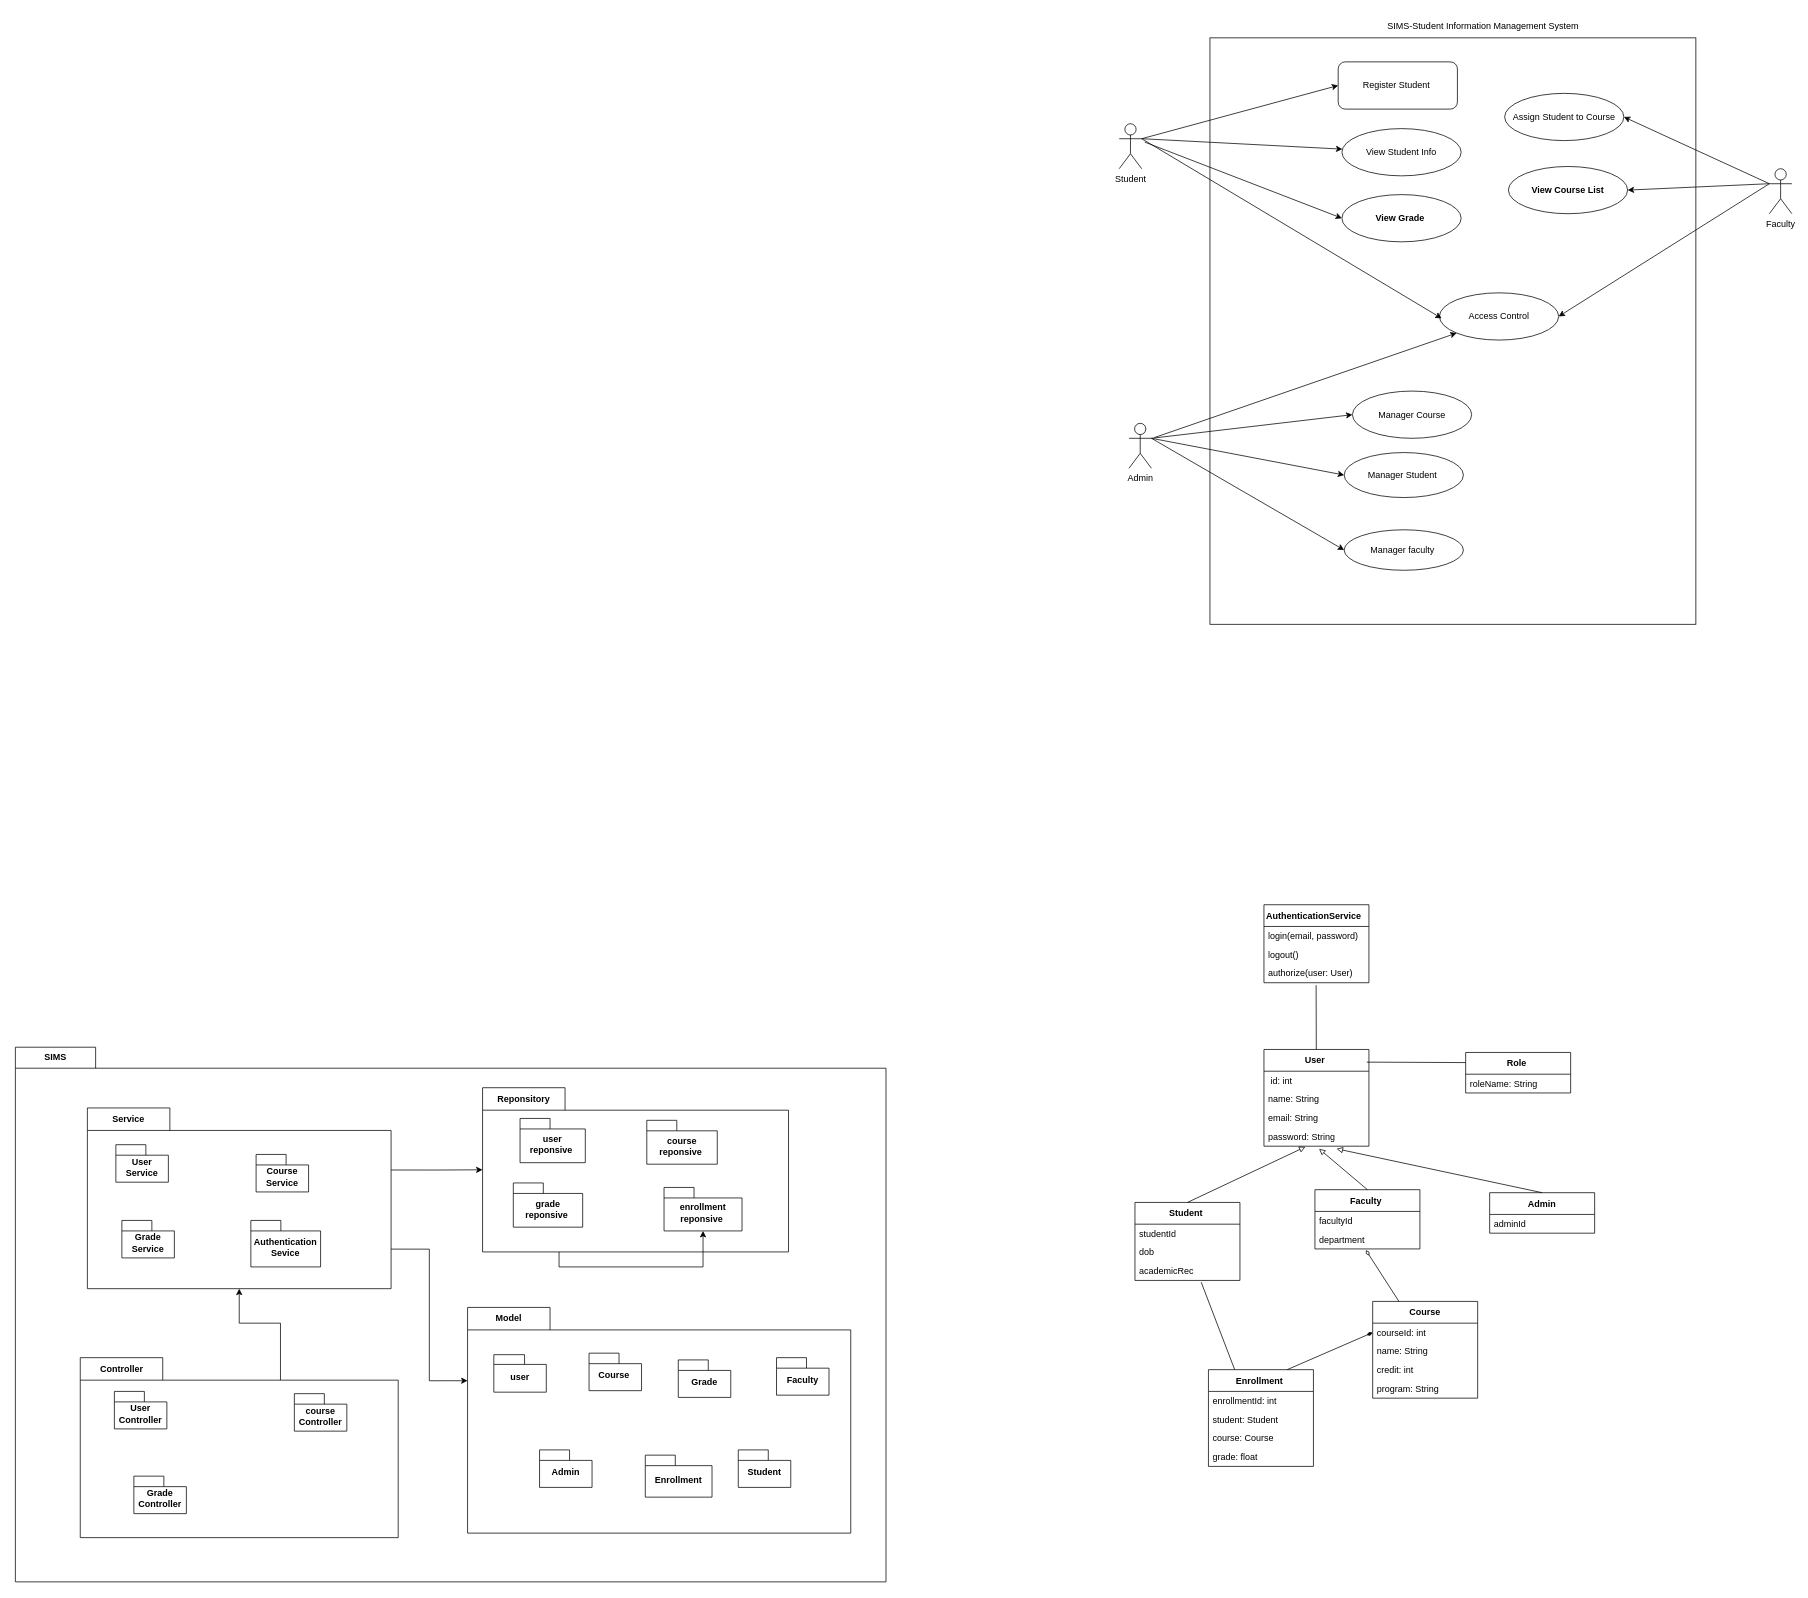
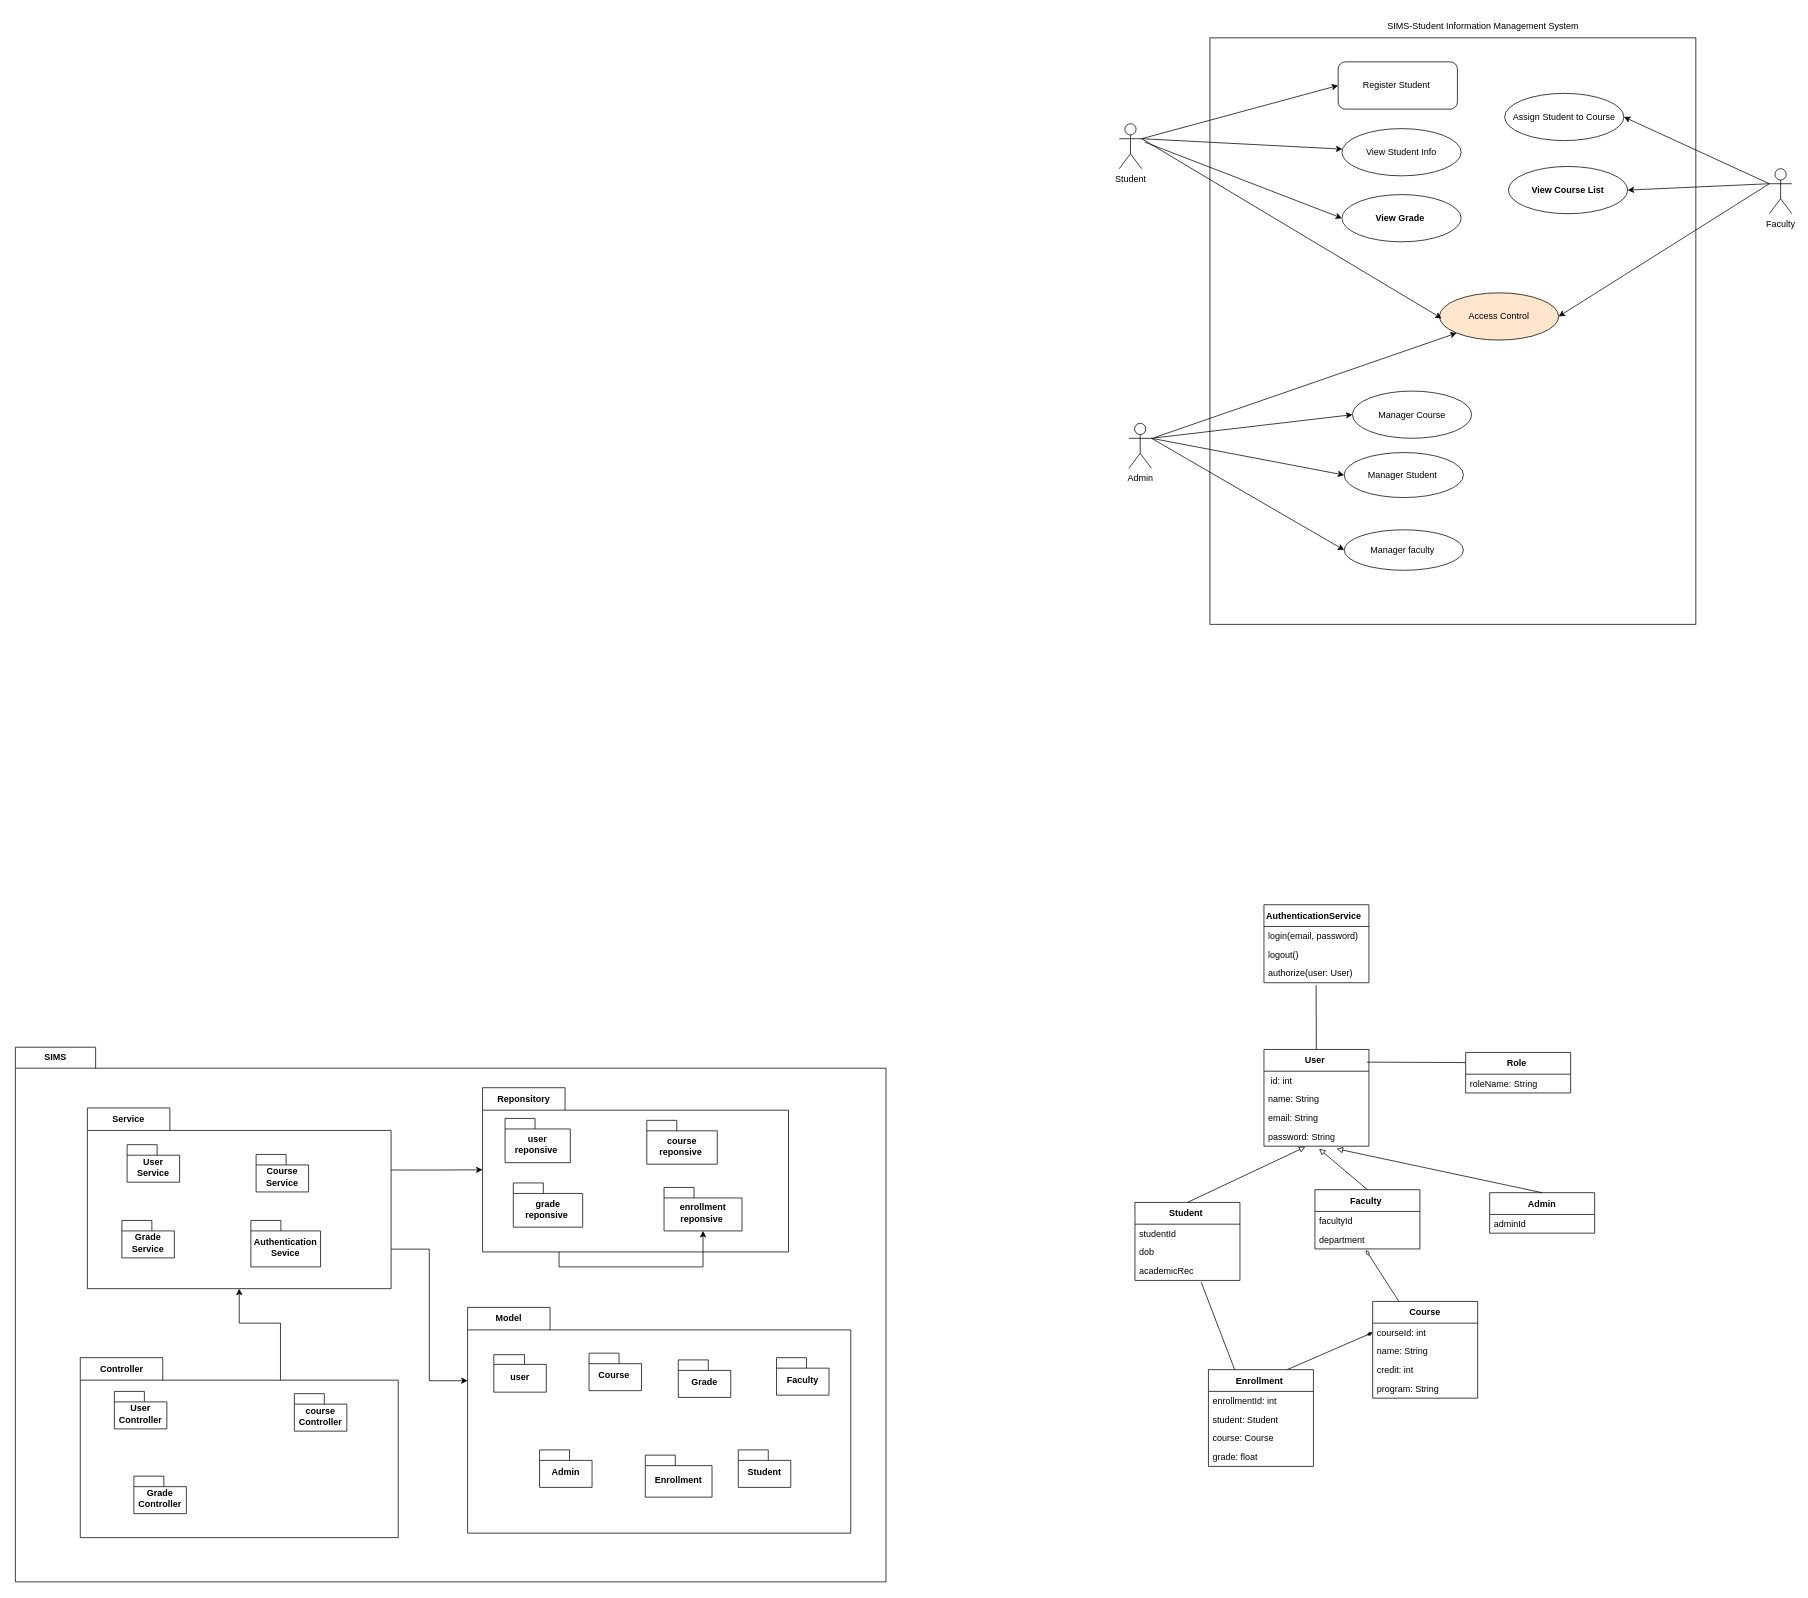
(1499, 317) -> (1499, 317)
(553, 1141) -> (538, 1141)
(142, 1164) -> (153, 1164)
